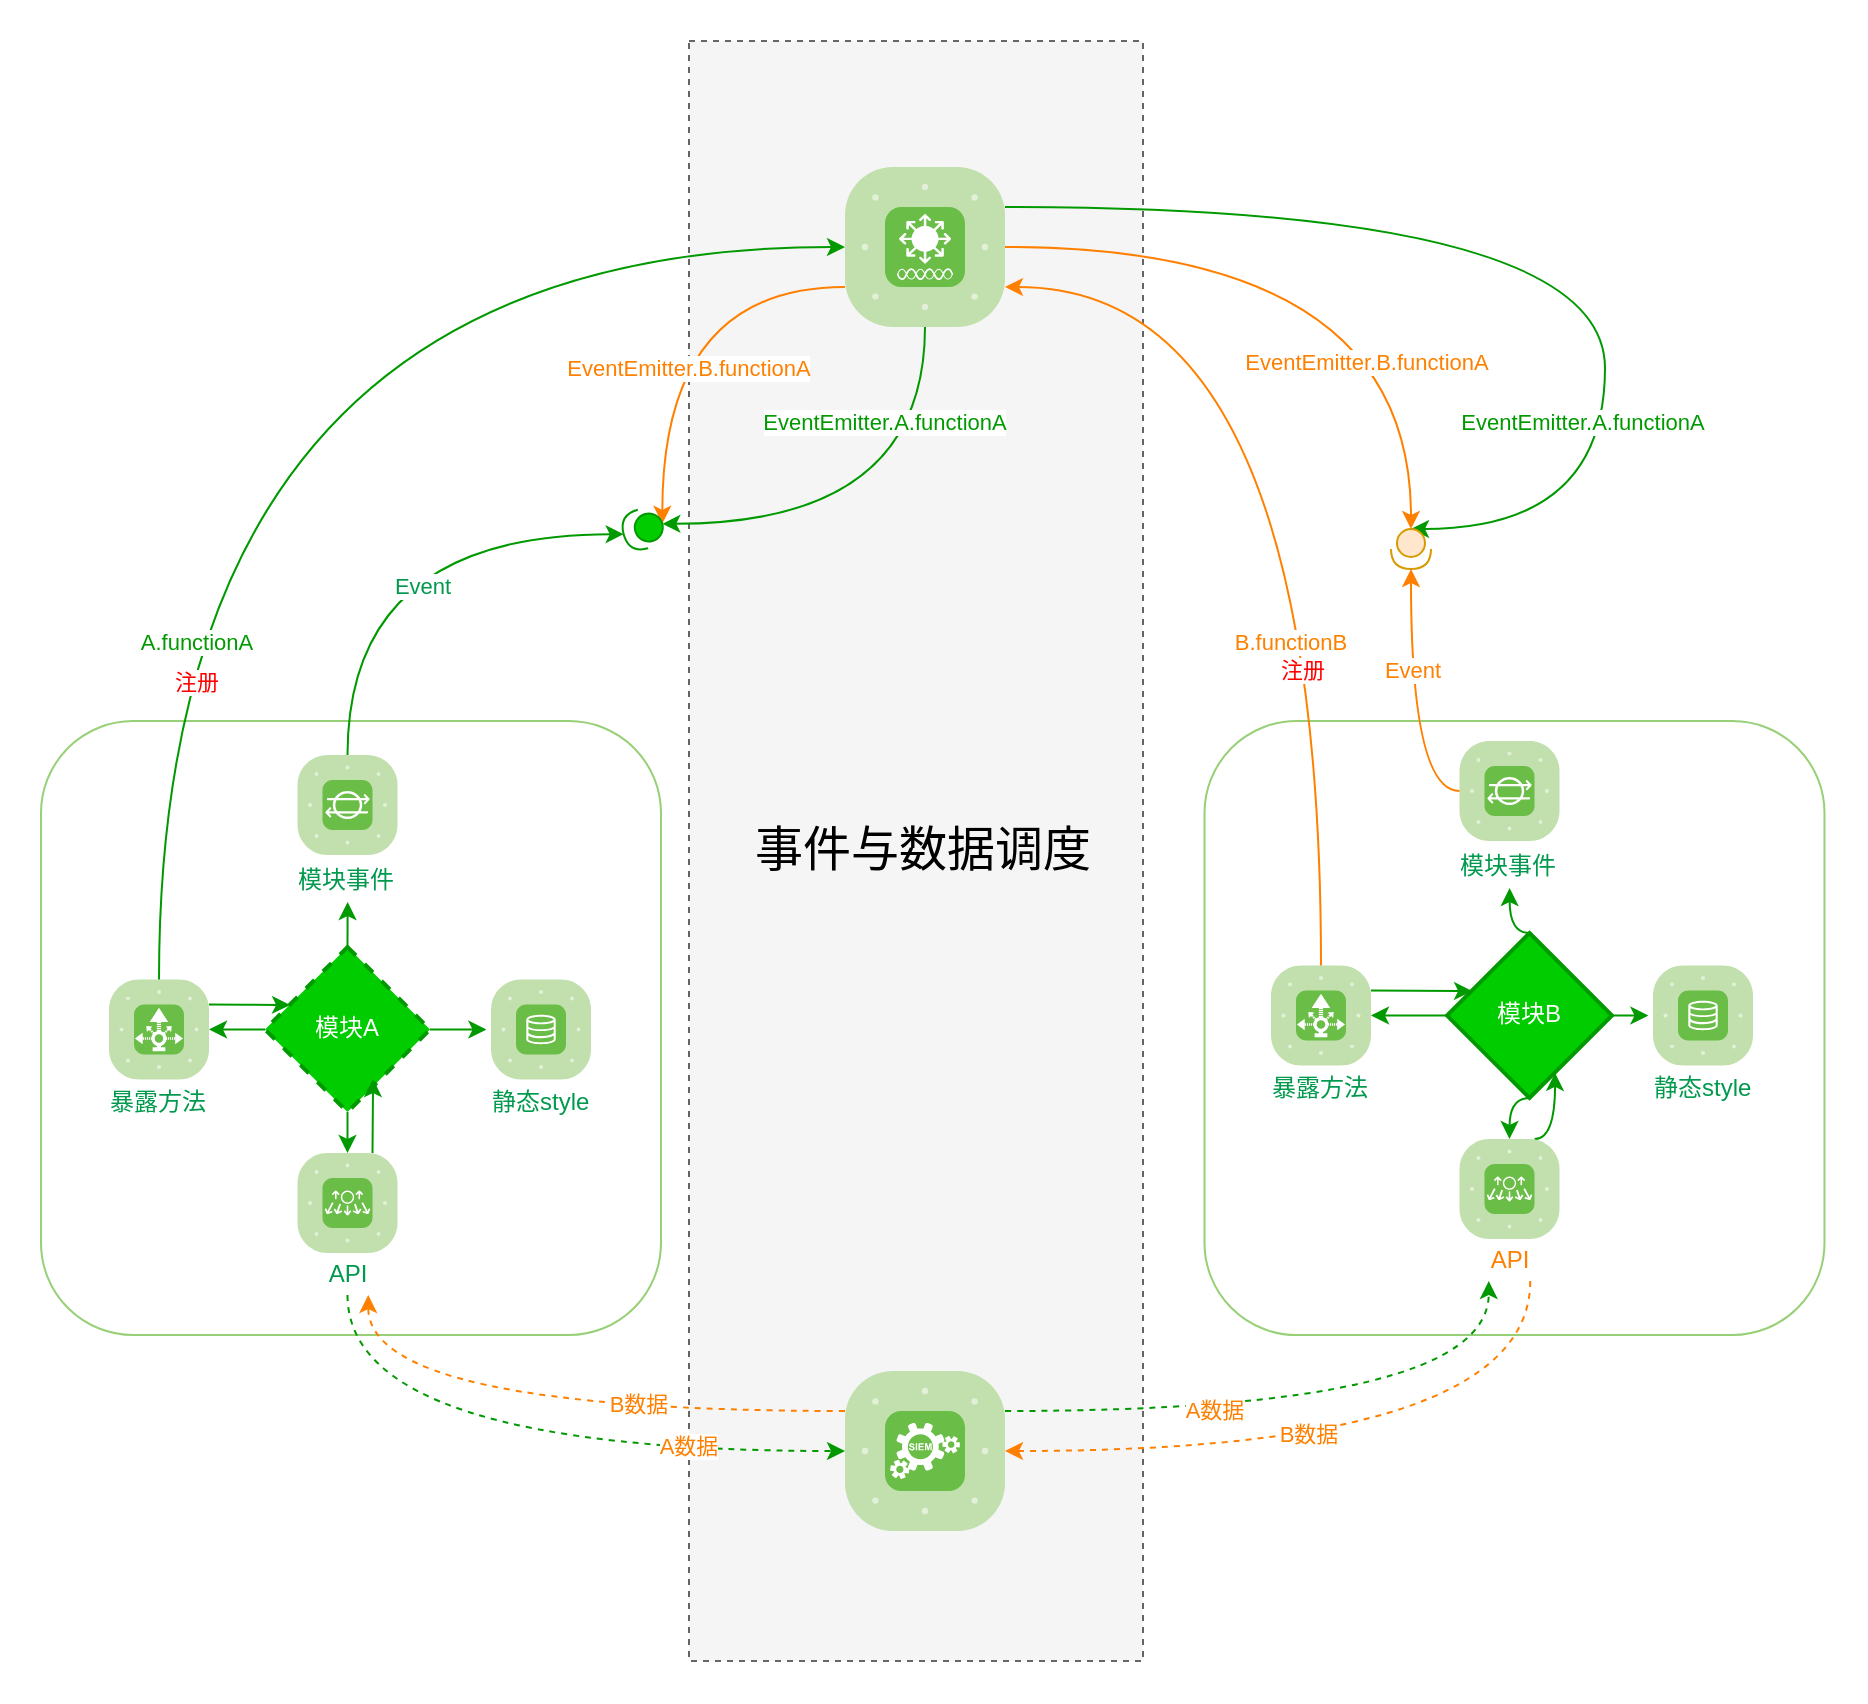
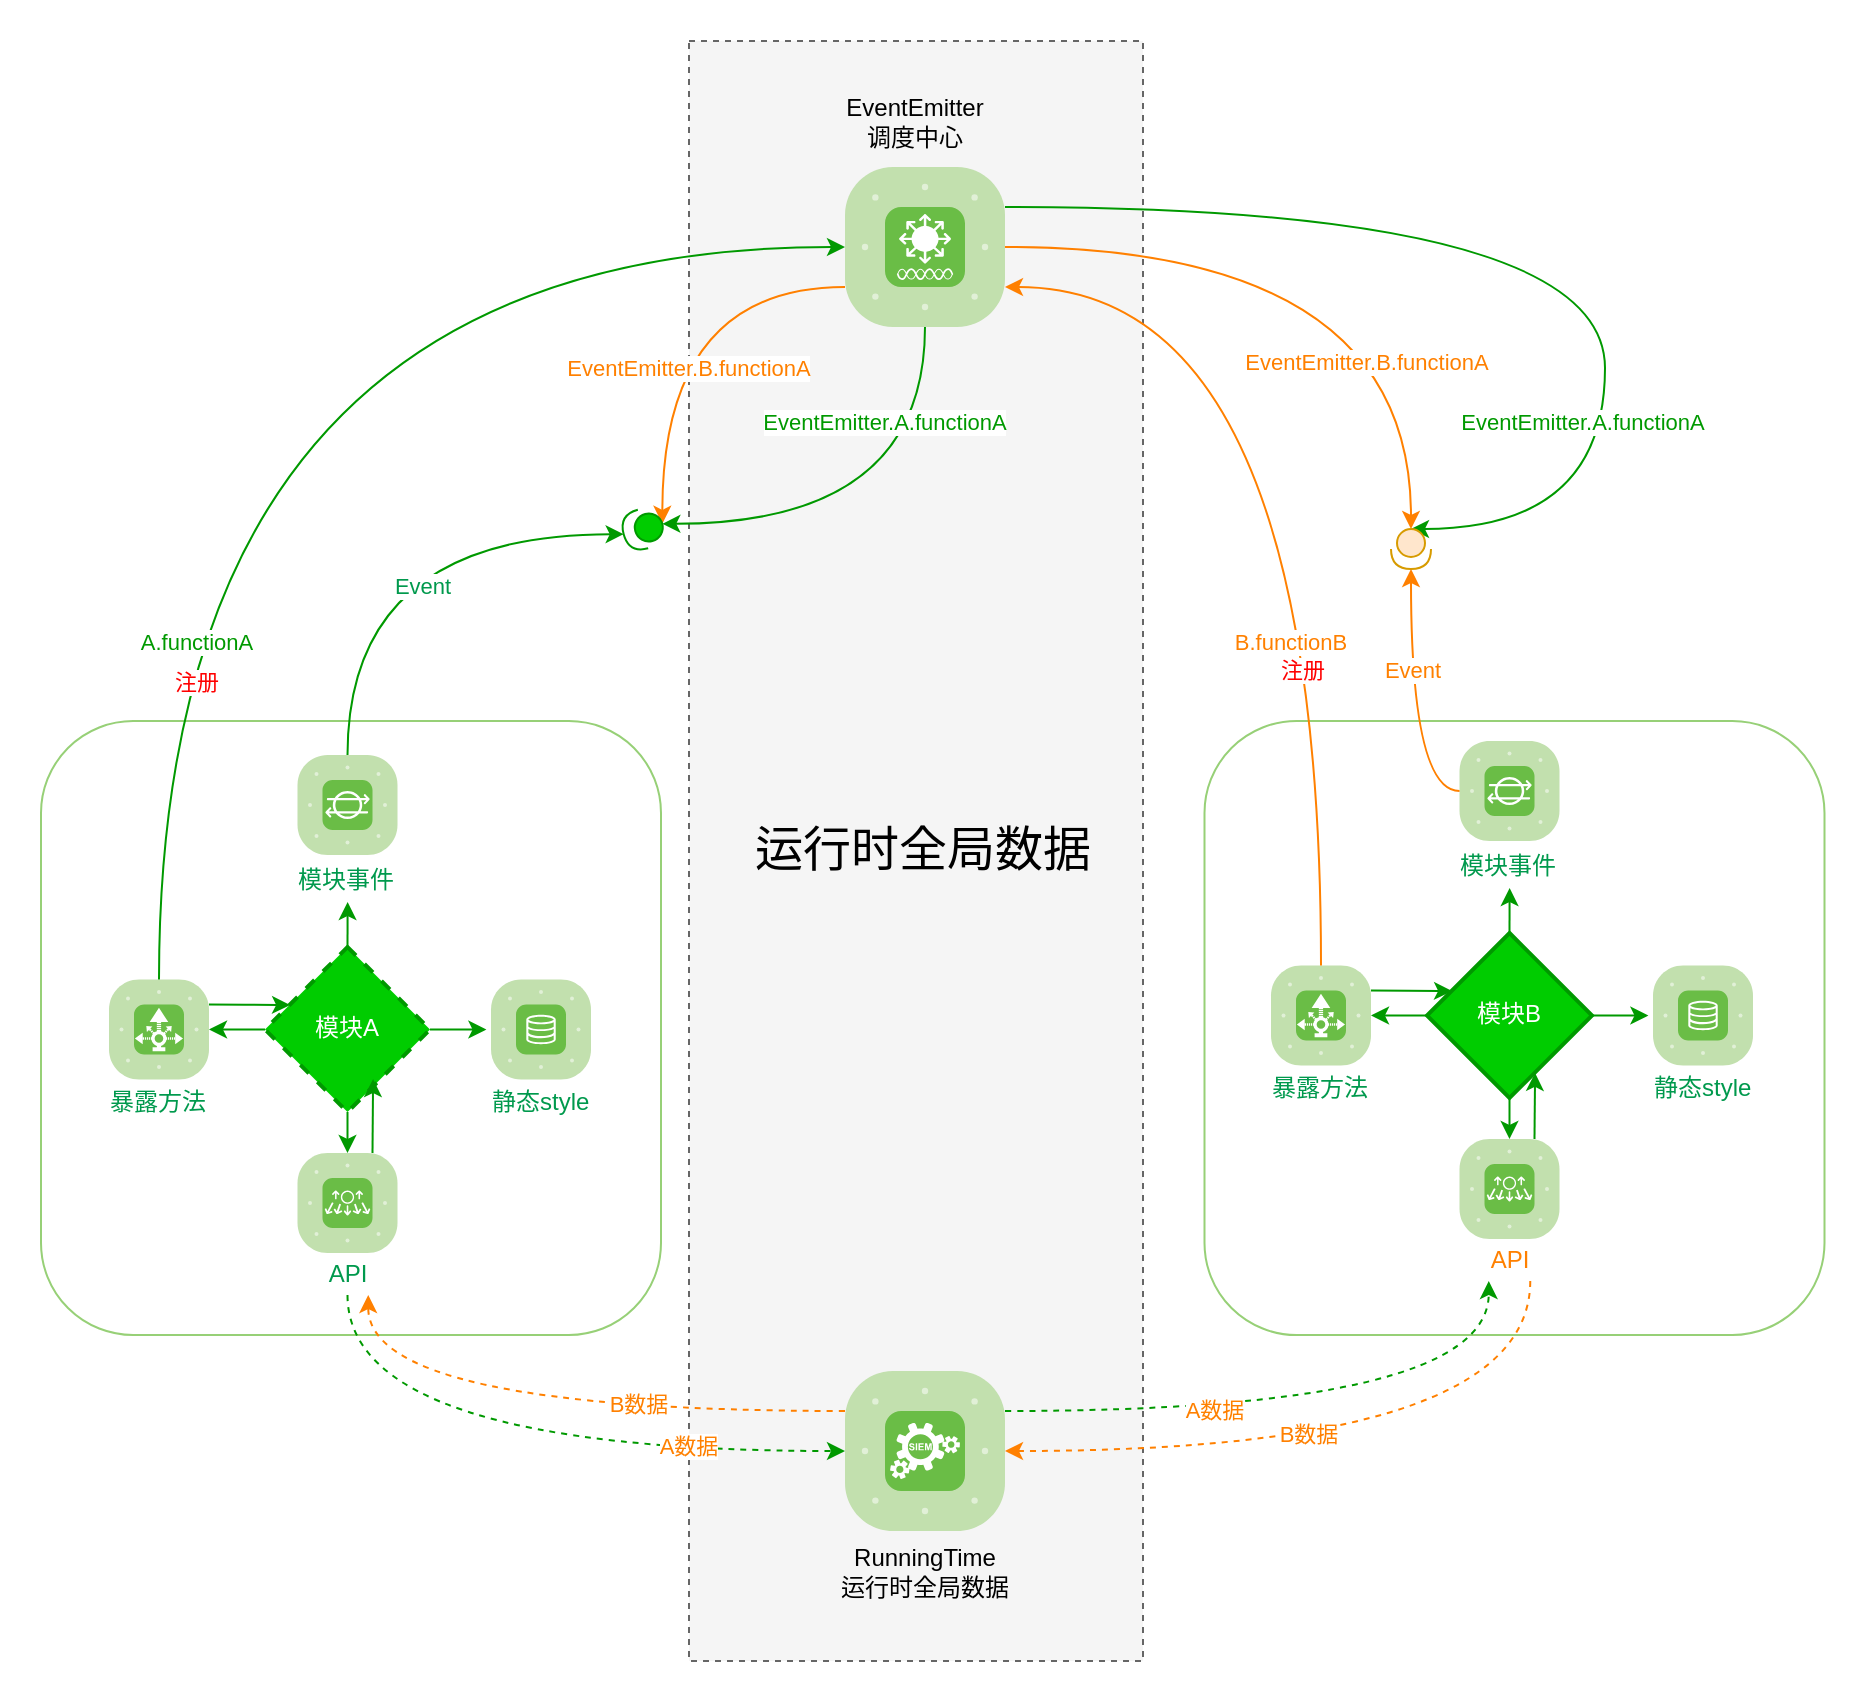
none -> (916, 123)
(924, 851) -> (924, 851)
(1530, 1016) -> (1510, 1016)
none -> (925, 1573)
